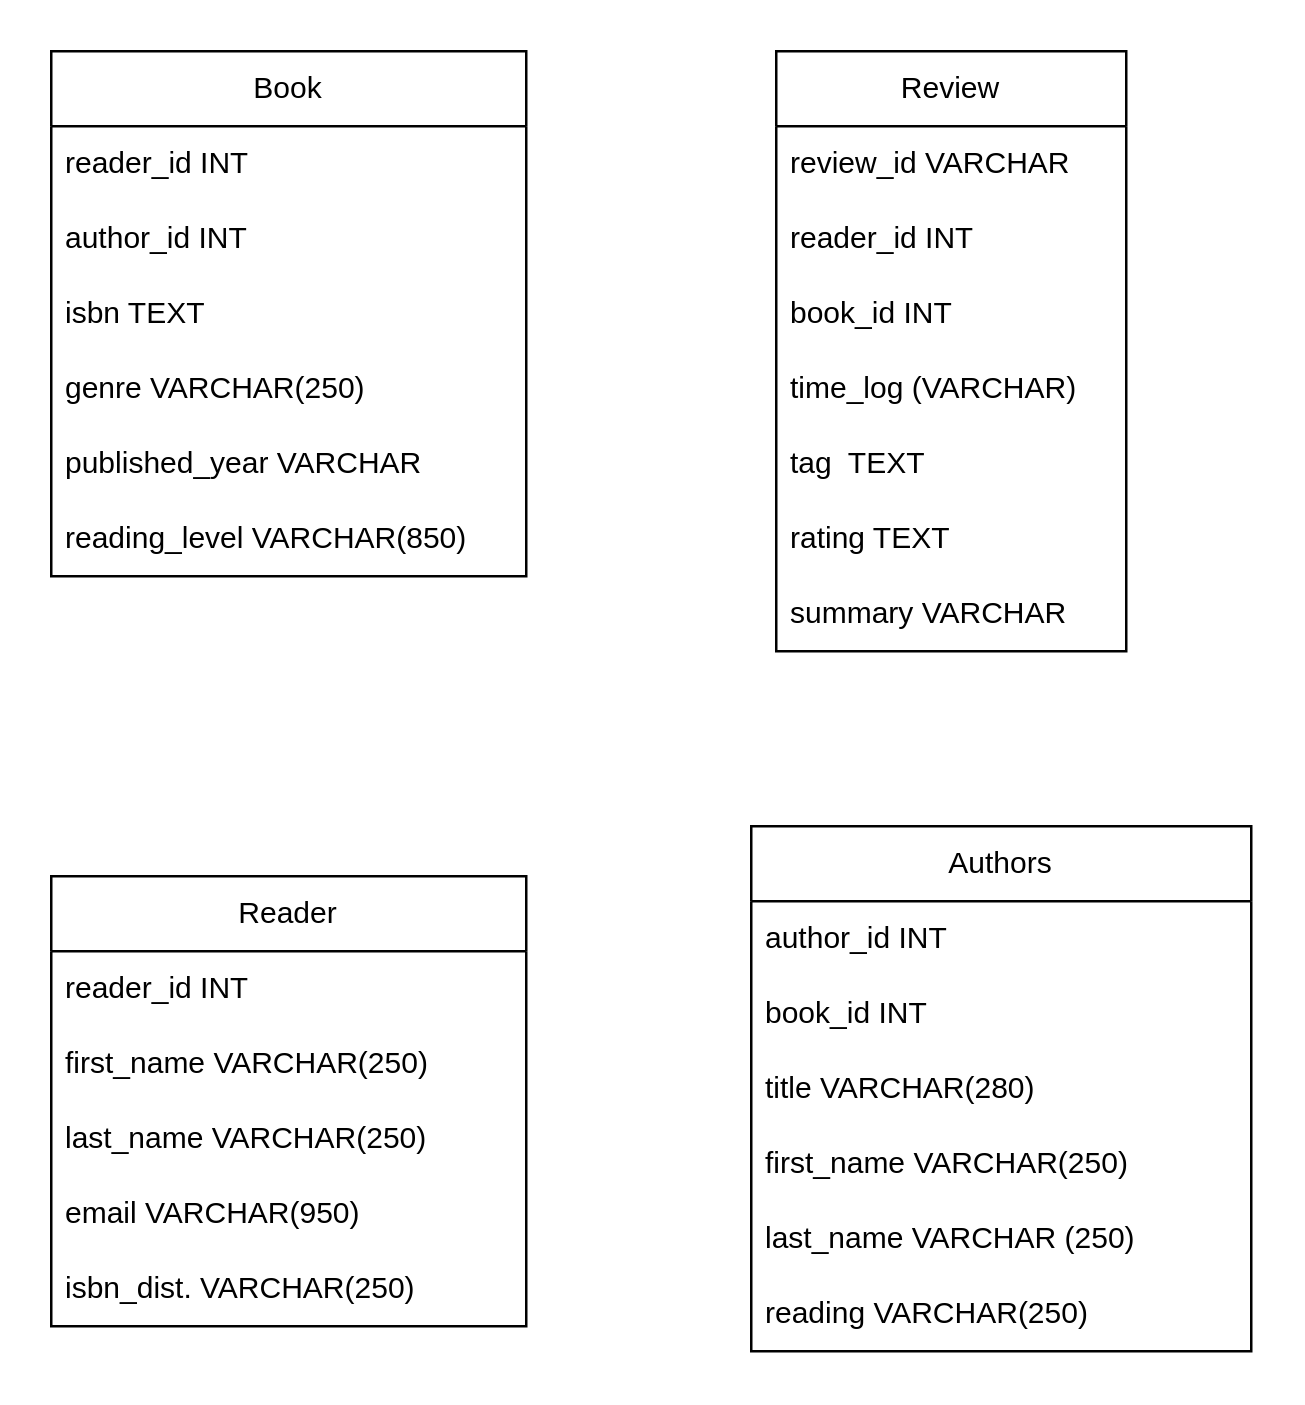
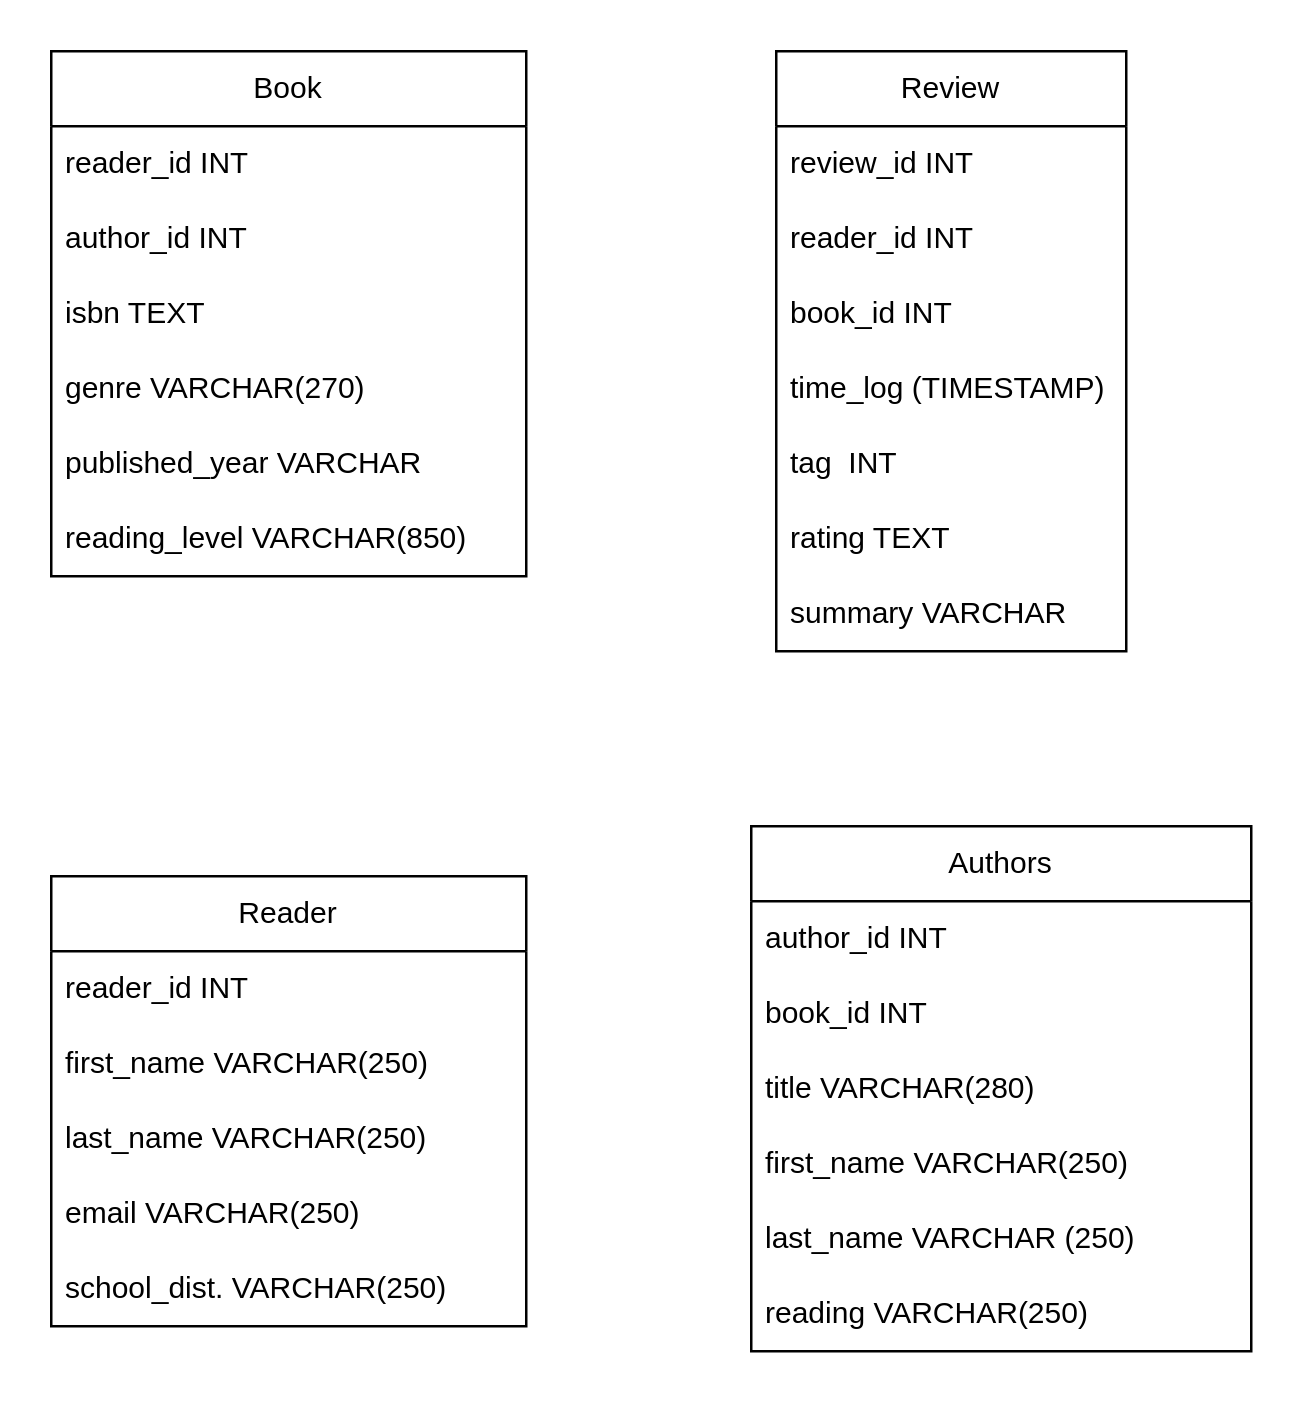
(922, 164) -> (889, 164)
(214, 389) -> (214, 389)
(931, 389) -> (948, 389)
(863, 464) -> (855, 464)
(206, 1214) -> (206, 1214)
(244, 1289) -> (261, 1289)
